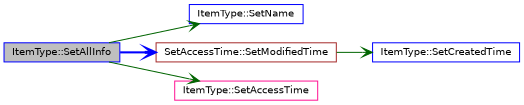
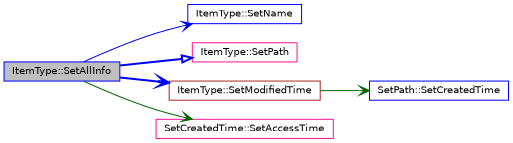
(149, 34) -> (132, 42)
none -> (245, 52)
(246, 52) -> (245, 91)
(446, 52) -> (439, 91)
(246, 91) -> (245, 129)
